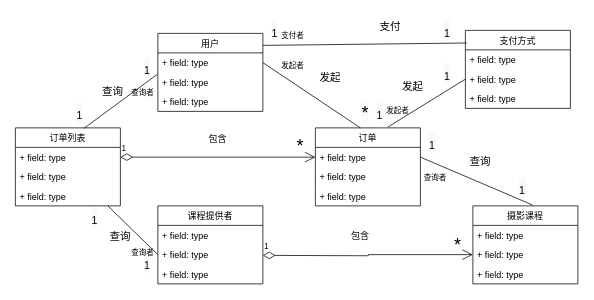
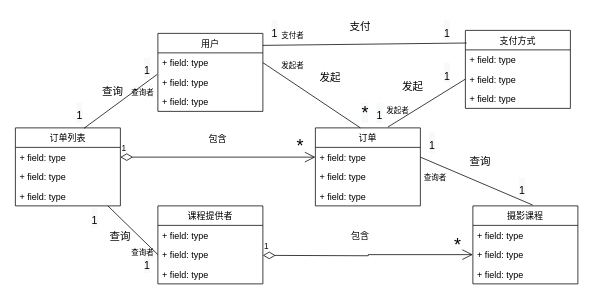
(390, 27) -> (360, 27)
